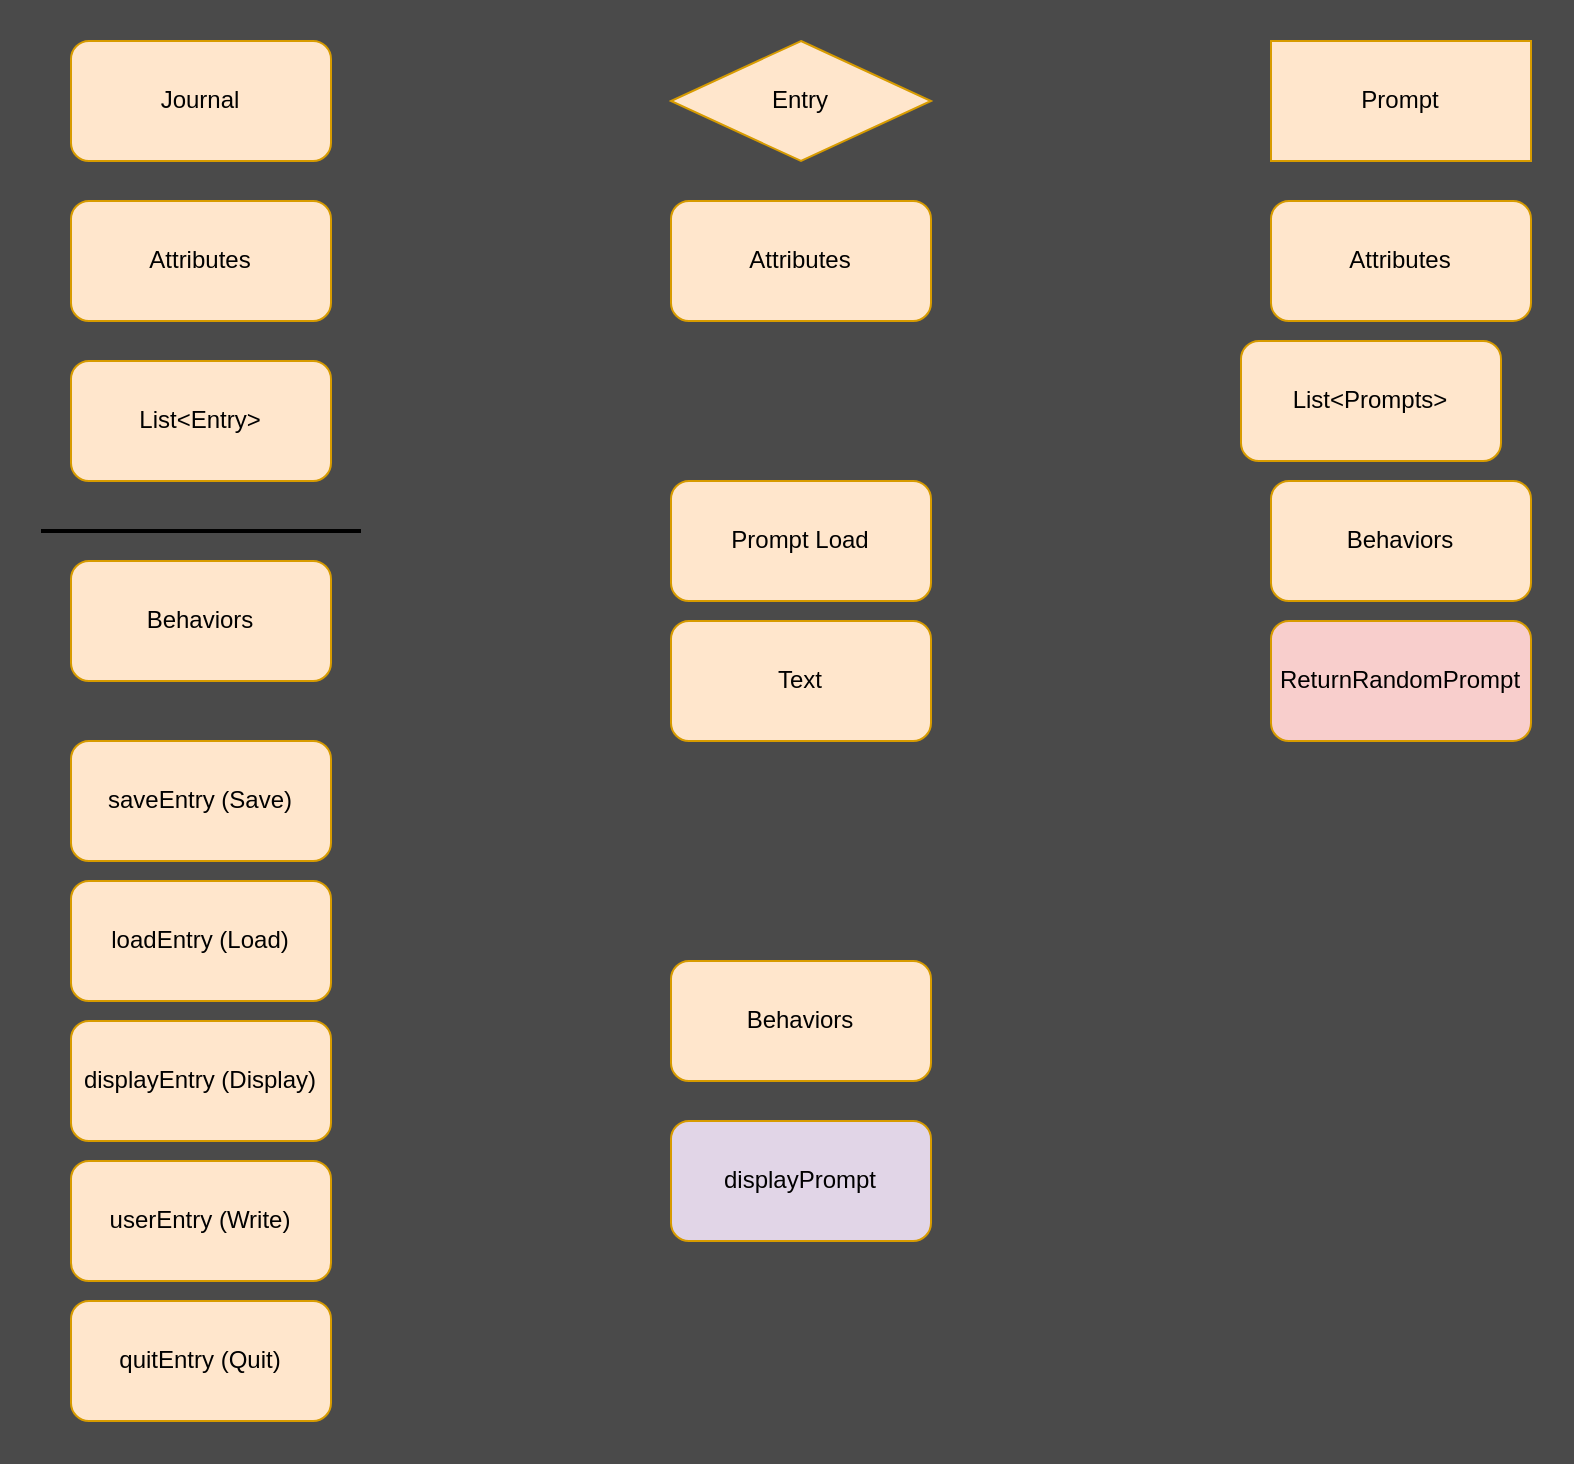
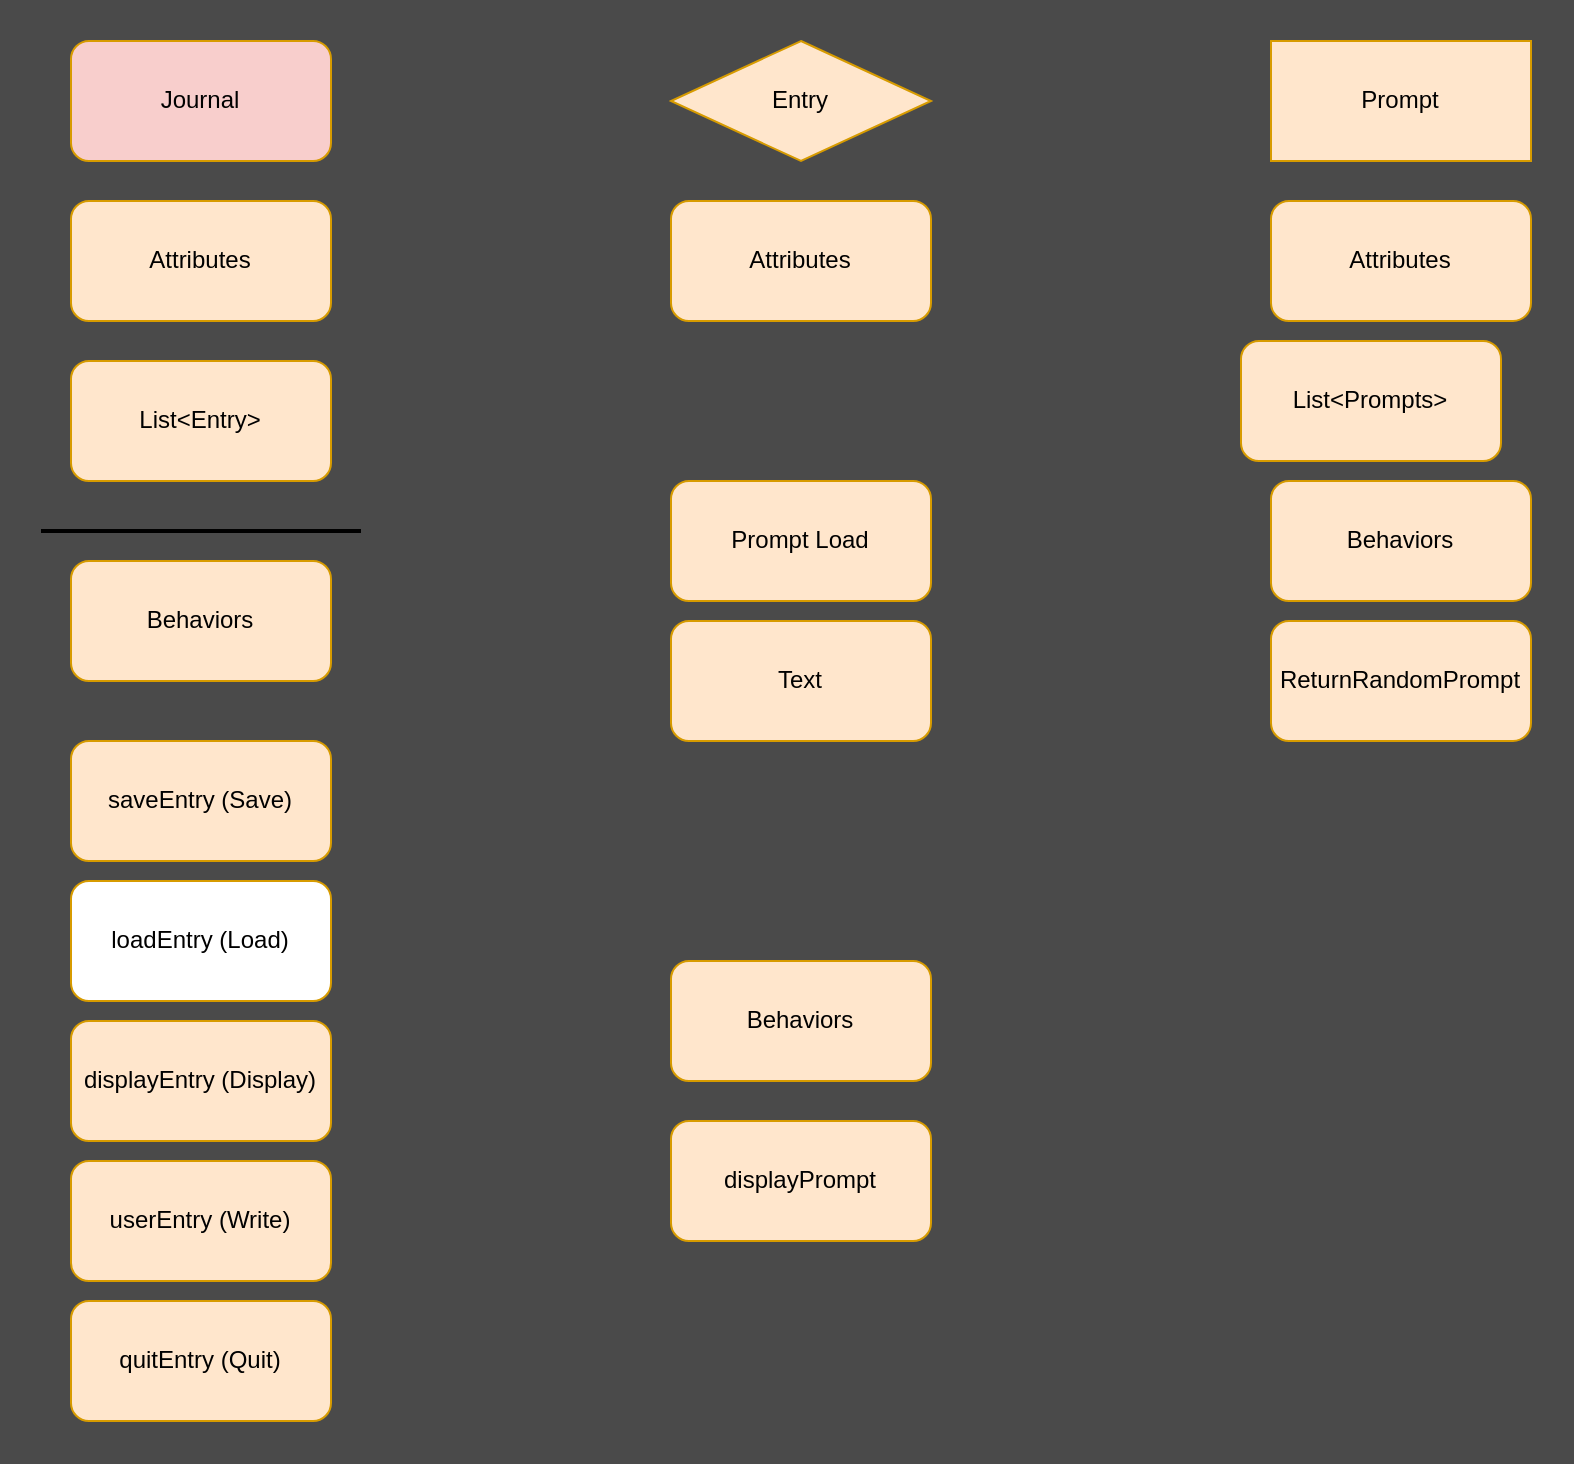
(201, 101) -> (201, 101)
(1401, 681) -> (1401, 681)
(201, 941) -> (201, 941)
(801, 1181) -> (801, 1181)
